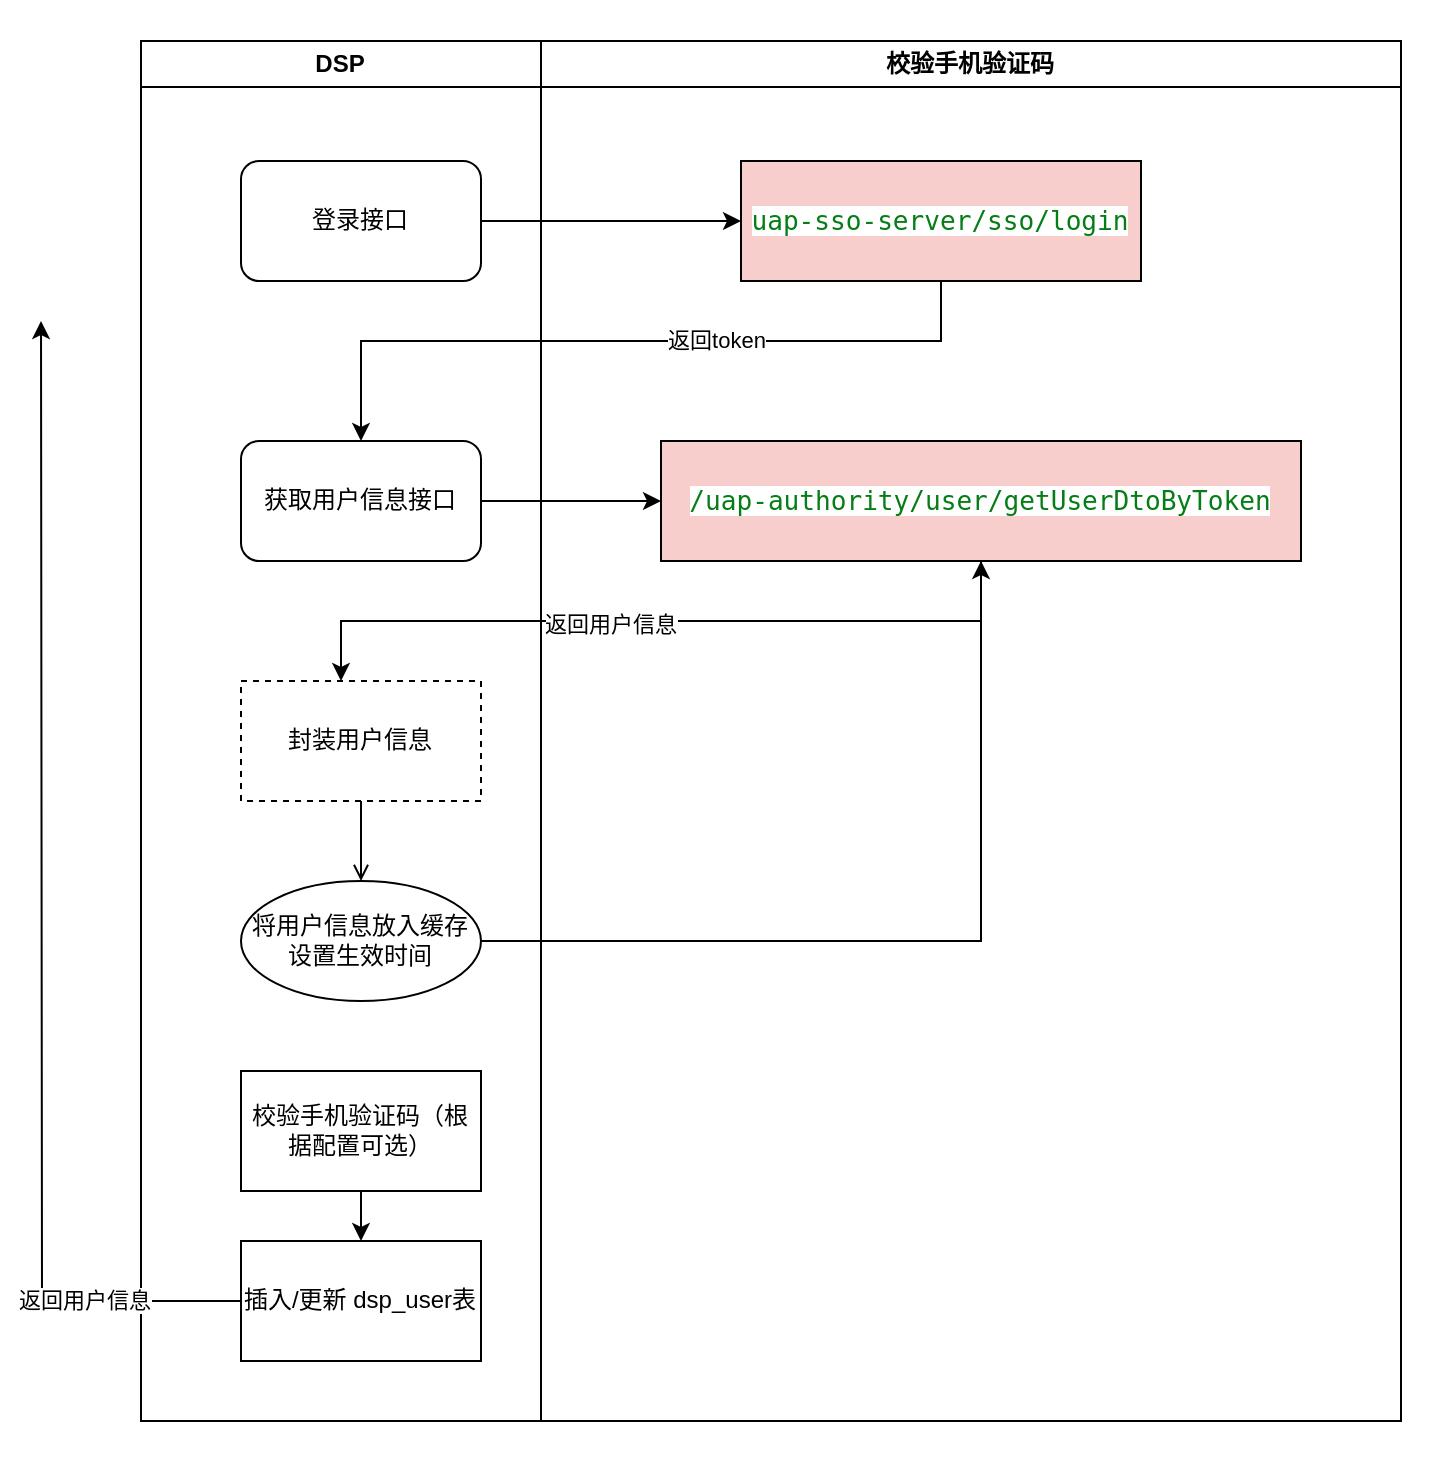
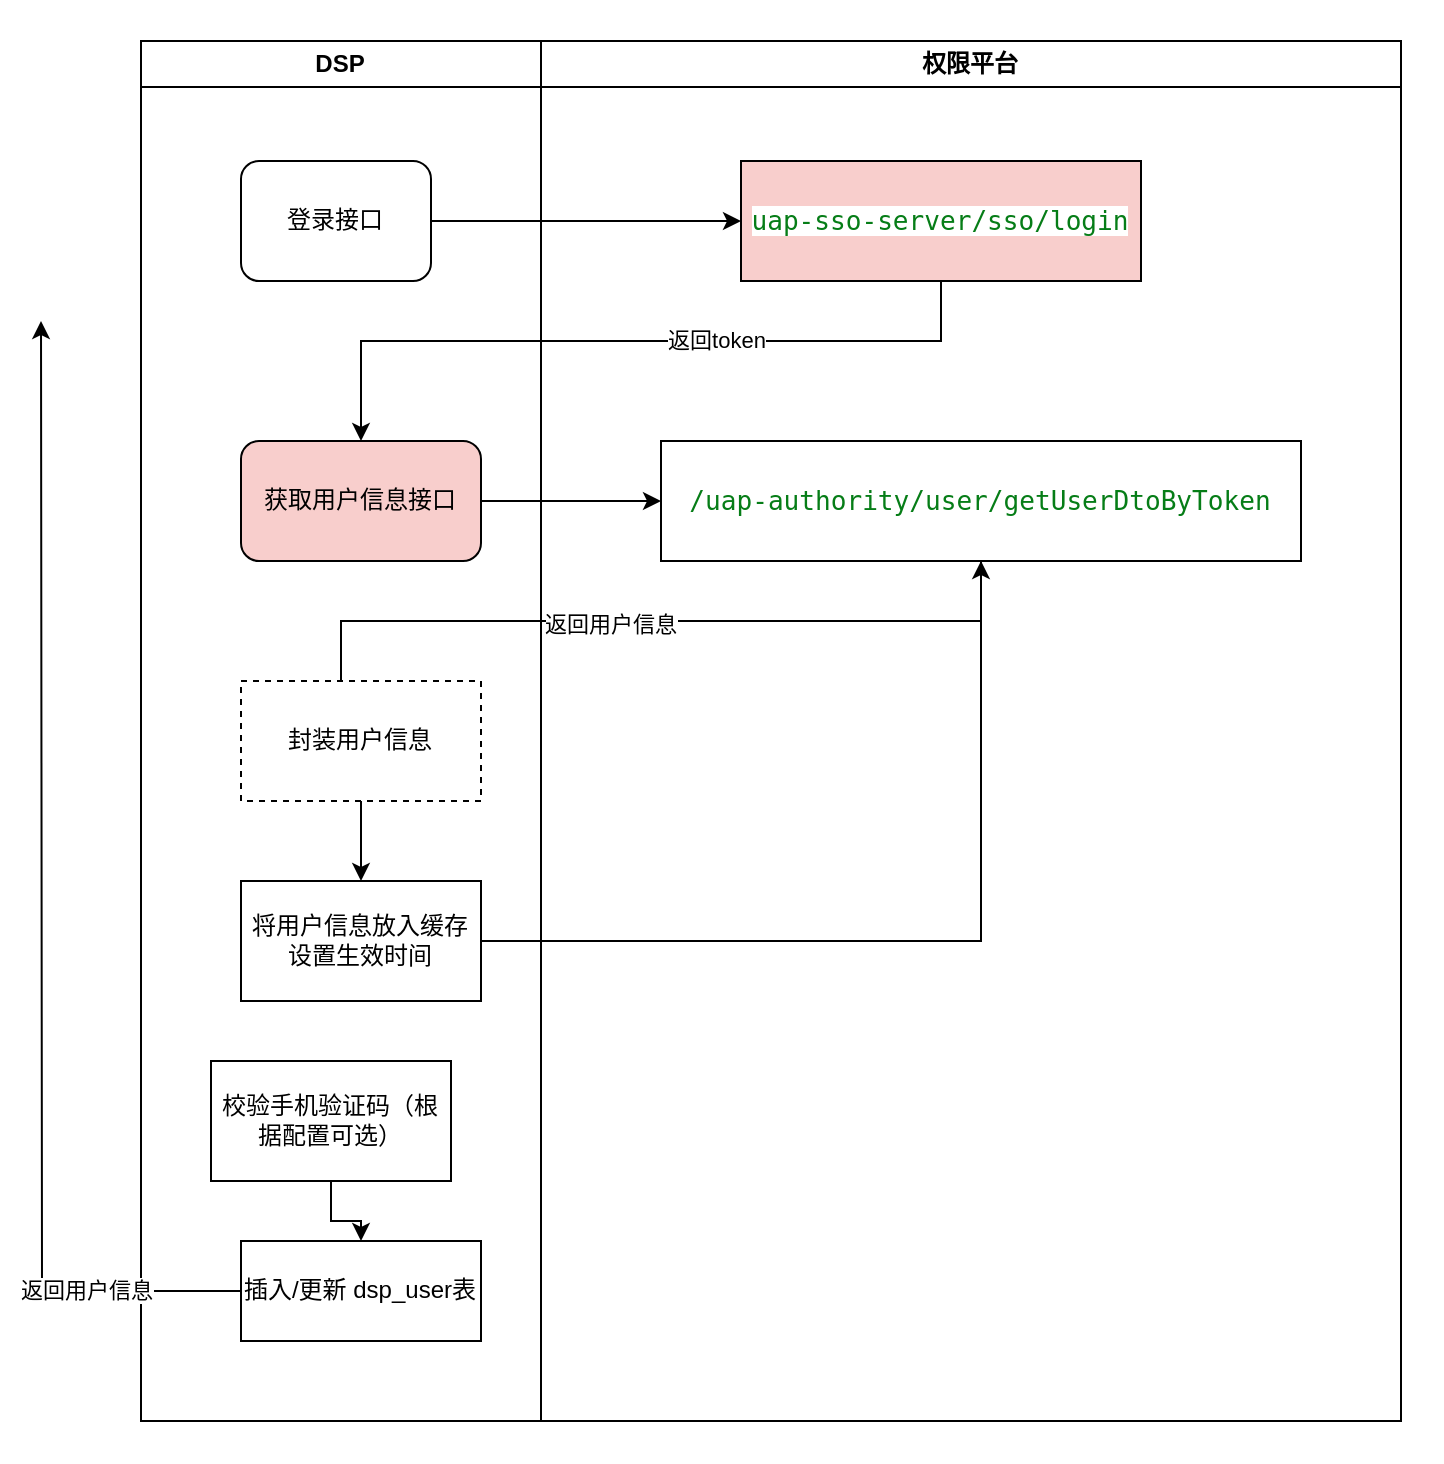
(971, 65) -> (971, 65)
(361, 221) -> (336, 221)
(361, 501) -> (361, 501)
(981, 501) -> (981, 501)
(341, 666) -> (341, 671)
(361, 868) -> (361, 866)
(361, 941) -> (361, 941)
(361, 1131) -> (331, 1121)
(361, 1301) -> (361, 1291)
